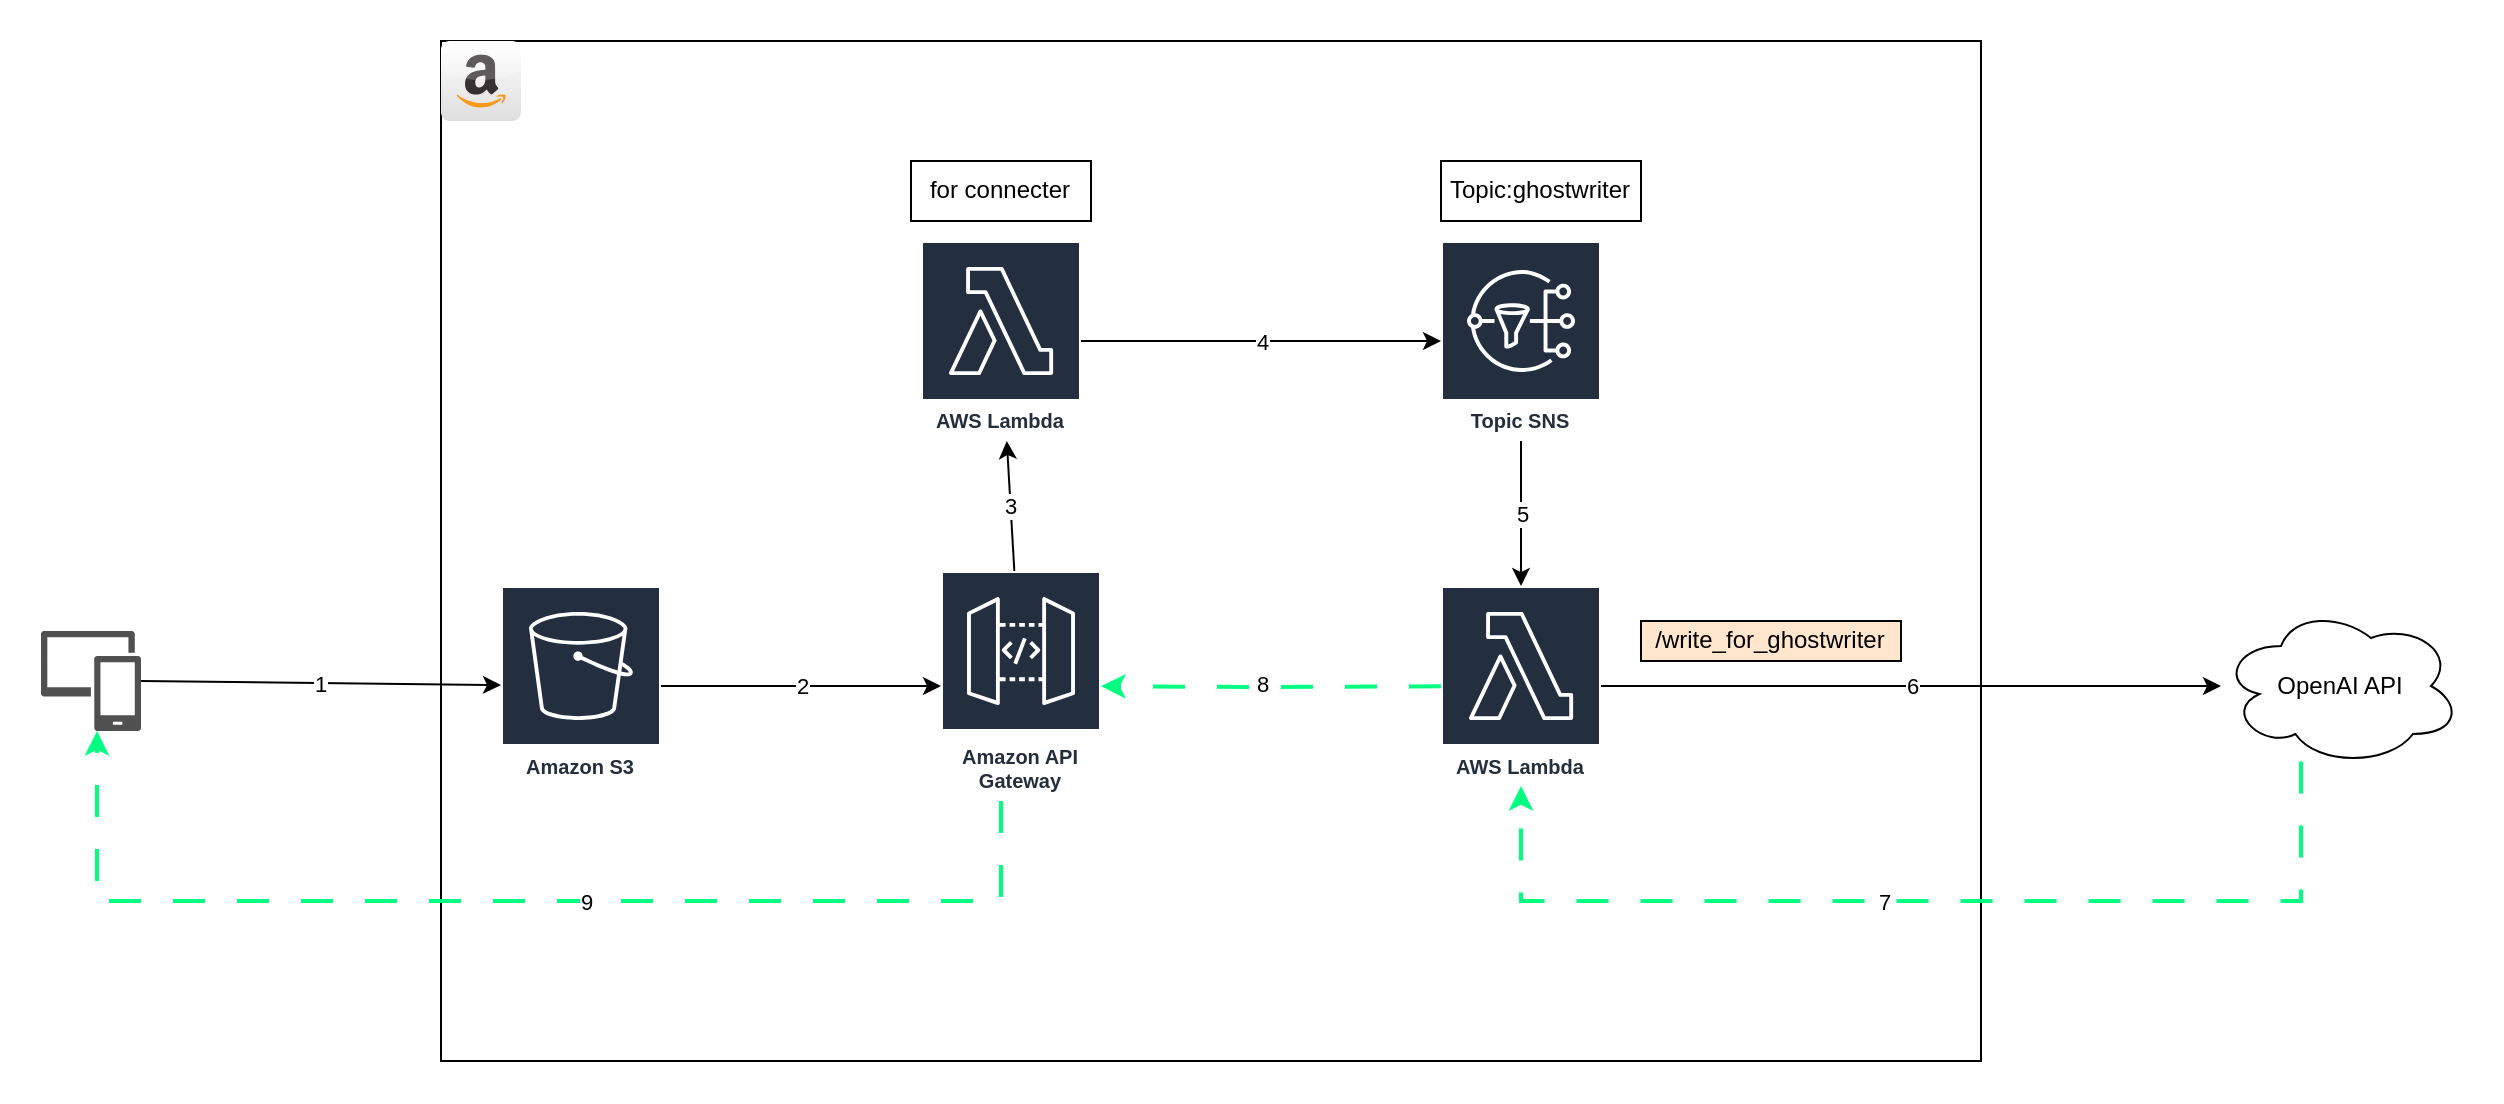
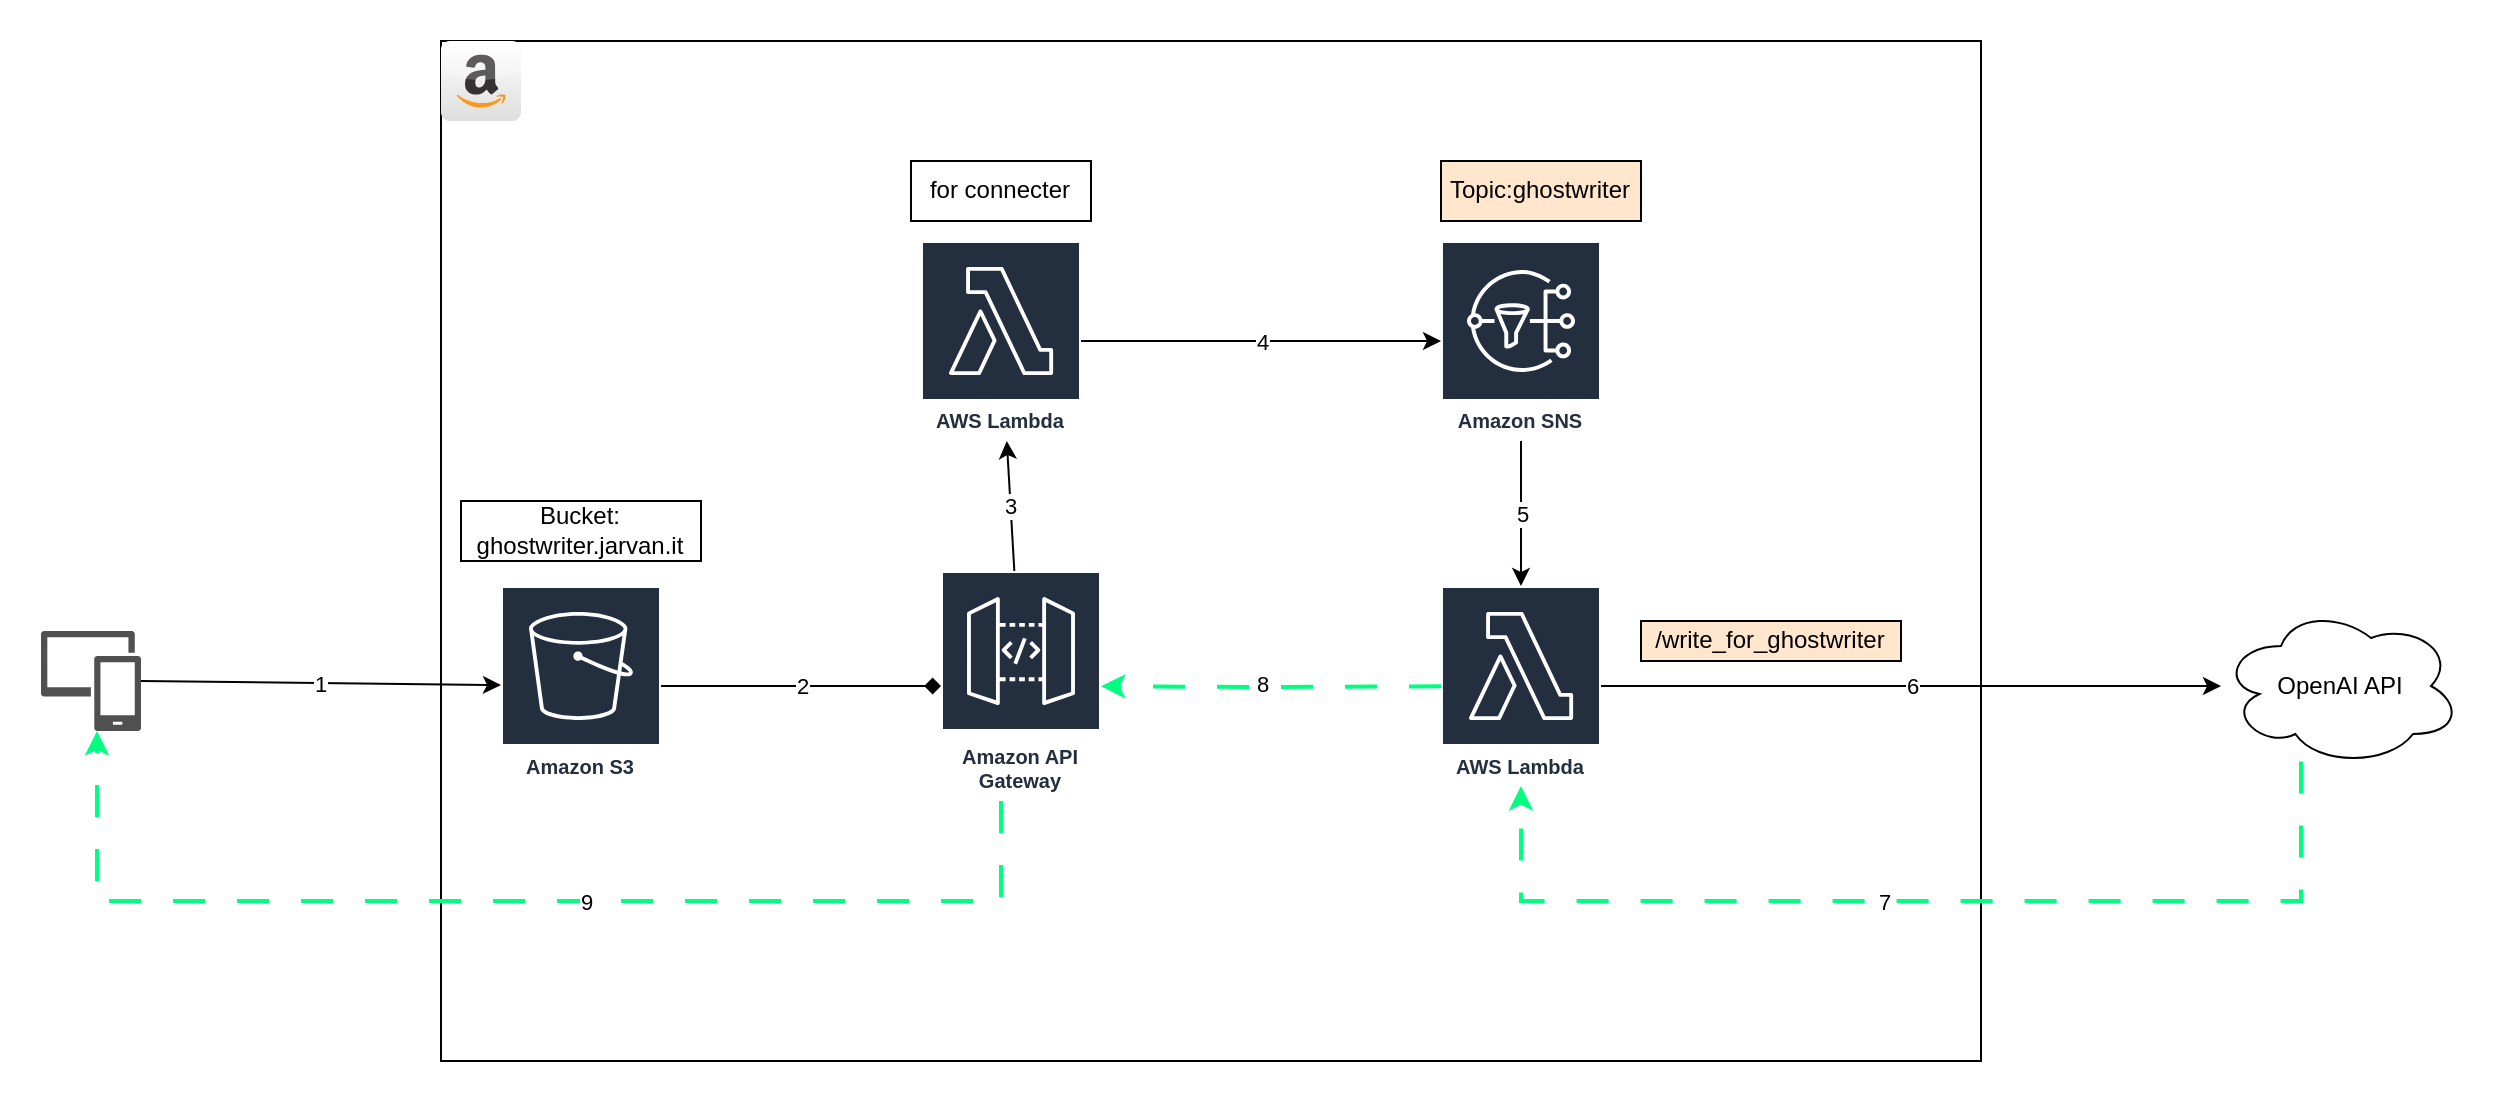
(1541, 191) -> (1541, 191)
(1521, 421) -> (1521, 421)
none -> (581, 531)
(925, 686) -> (924, 686)
